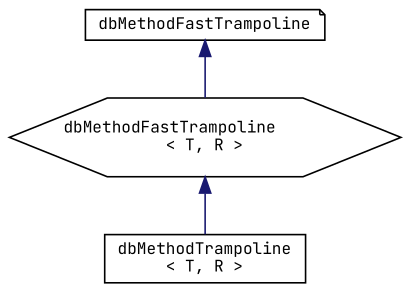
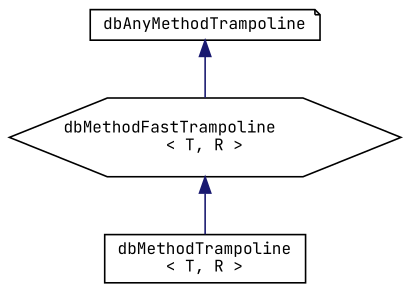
(205, 25) -> (205, 25)
